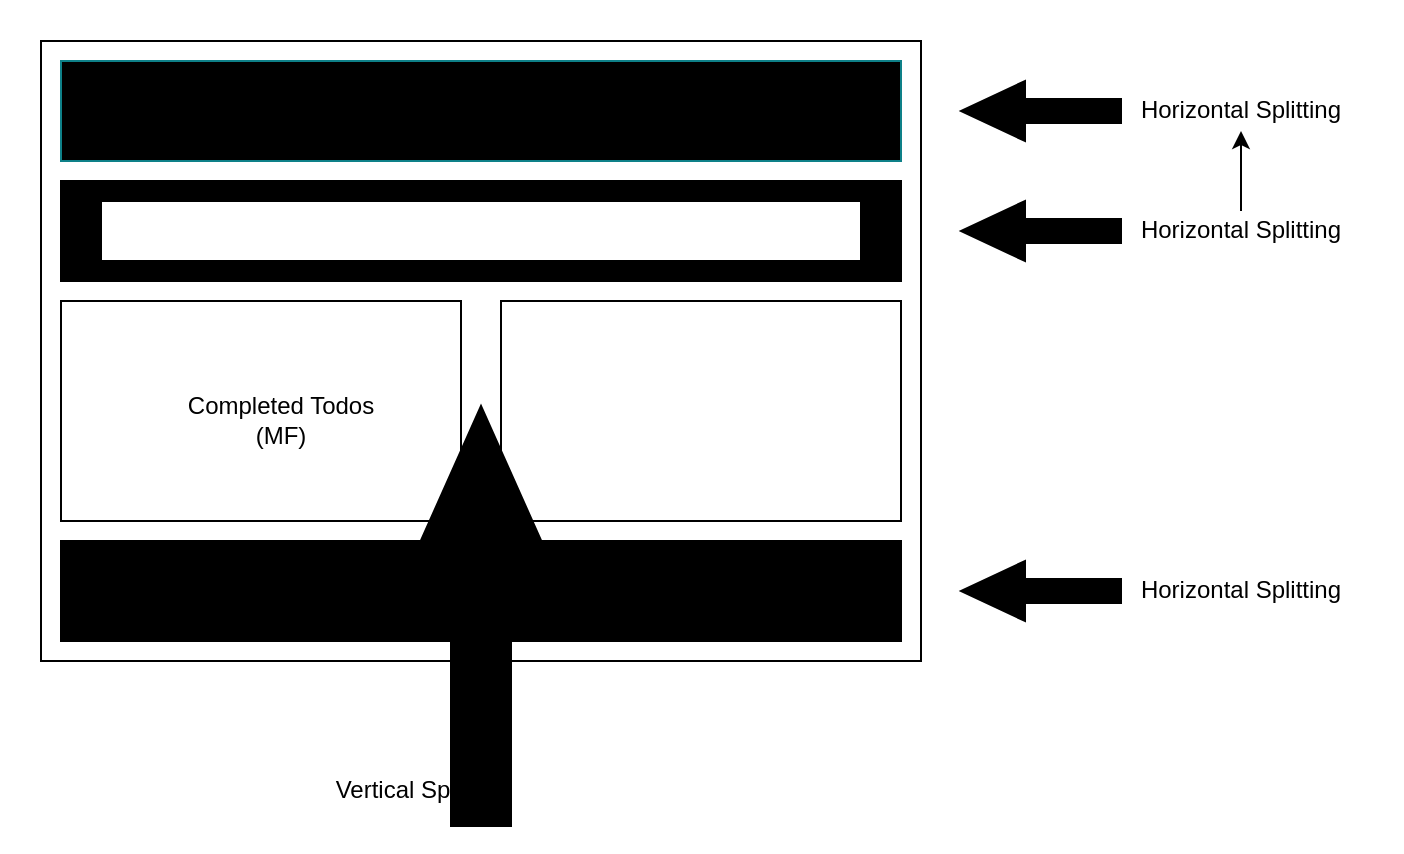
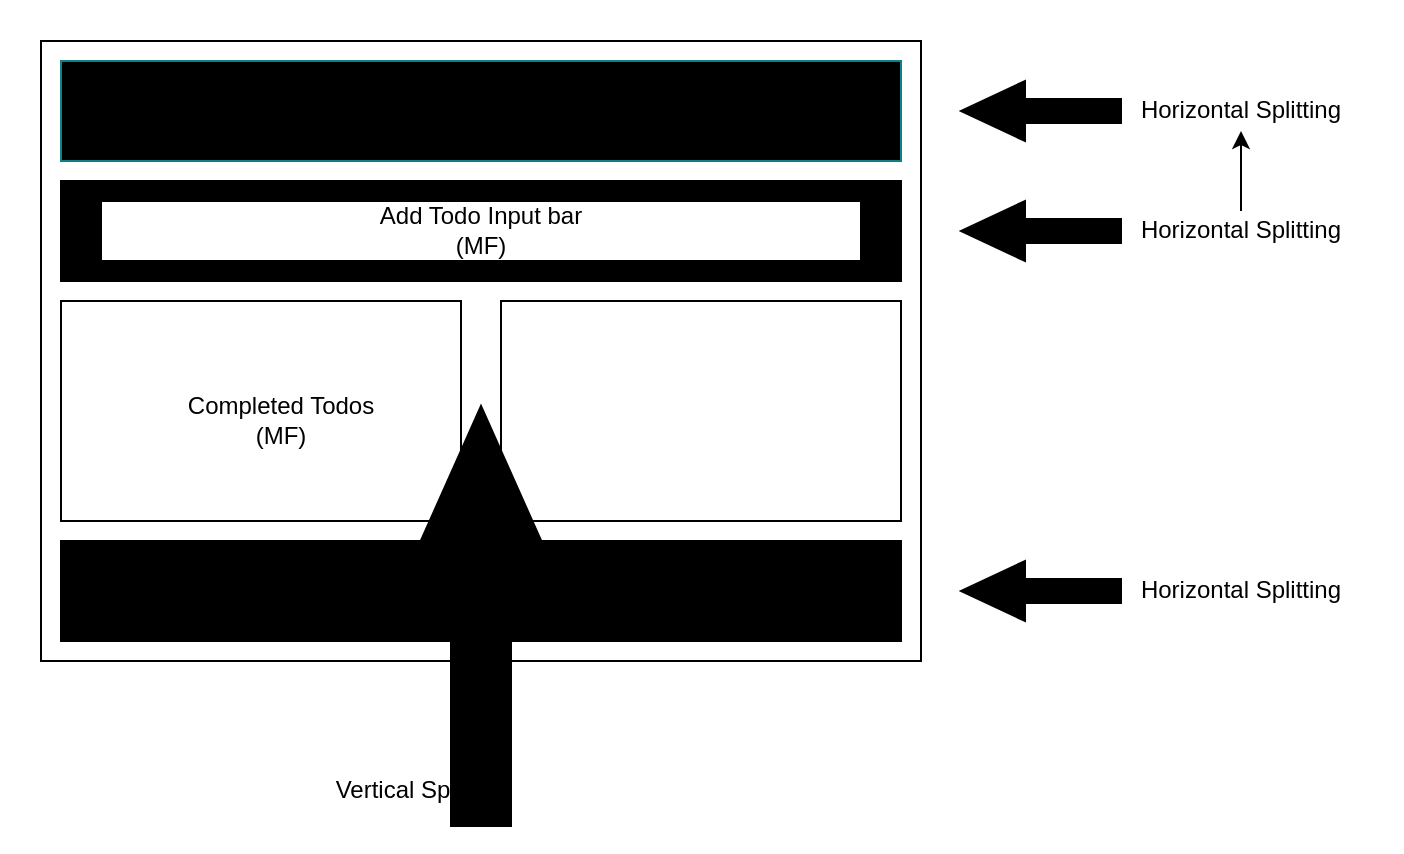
none -> (481, 231)
